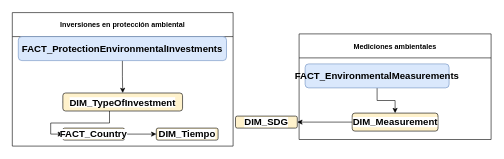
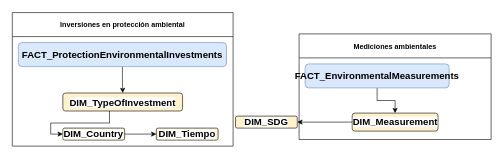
(122, 49) -> (122, 55)
(94, 134) -> (94, 134)
